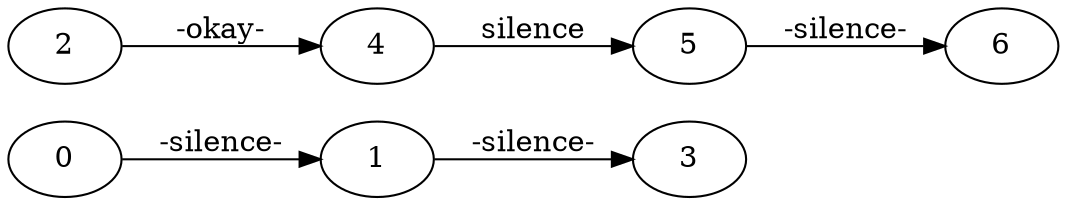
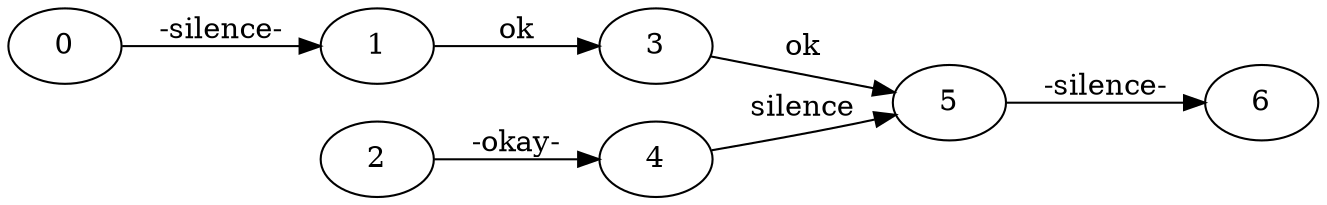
none -> (792, 72)
(533, 144) -> (517, 30)
